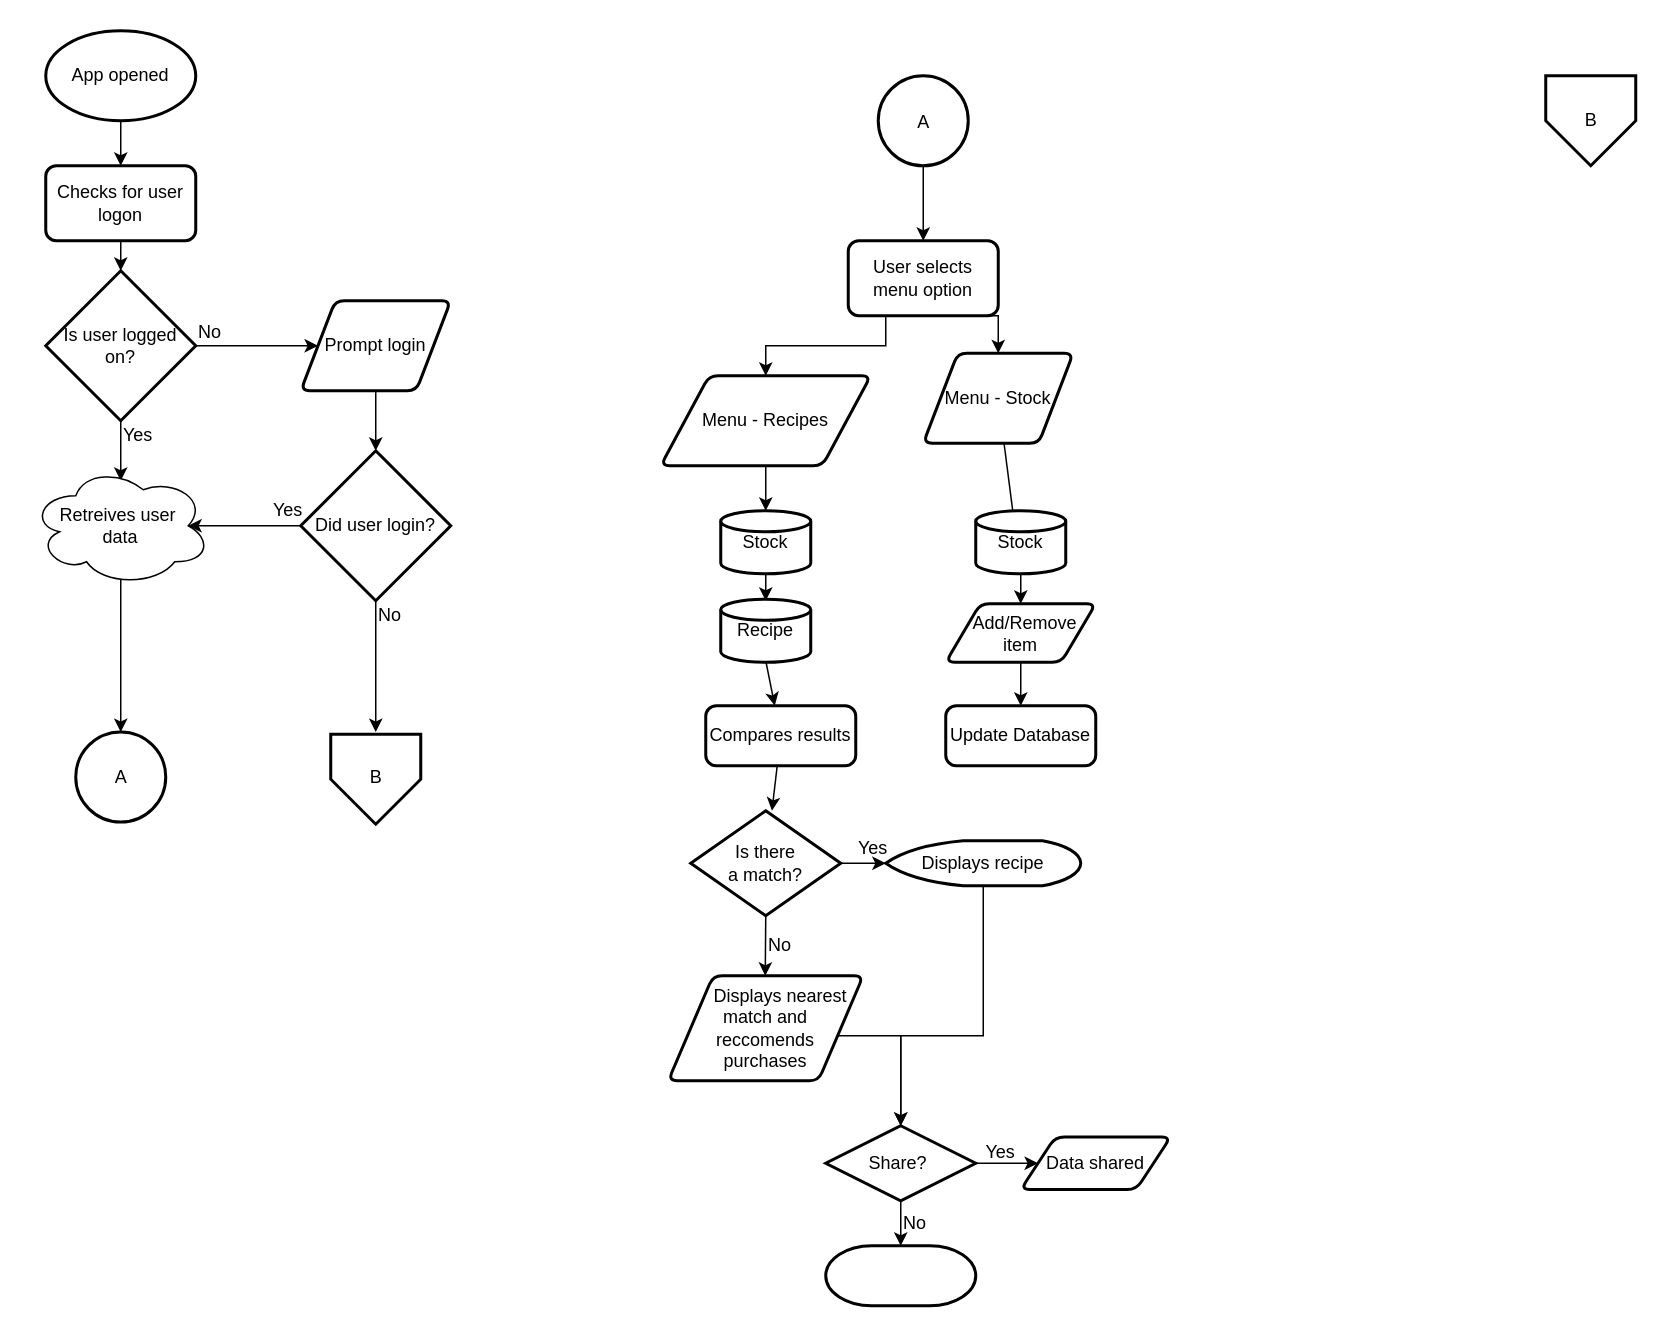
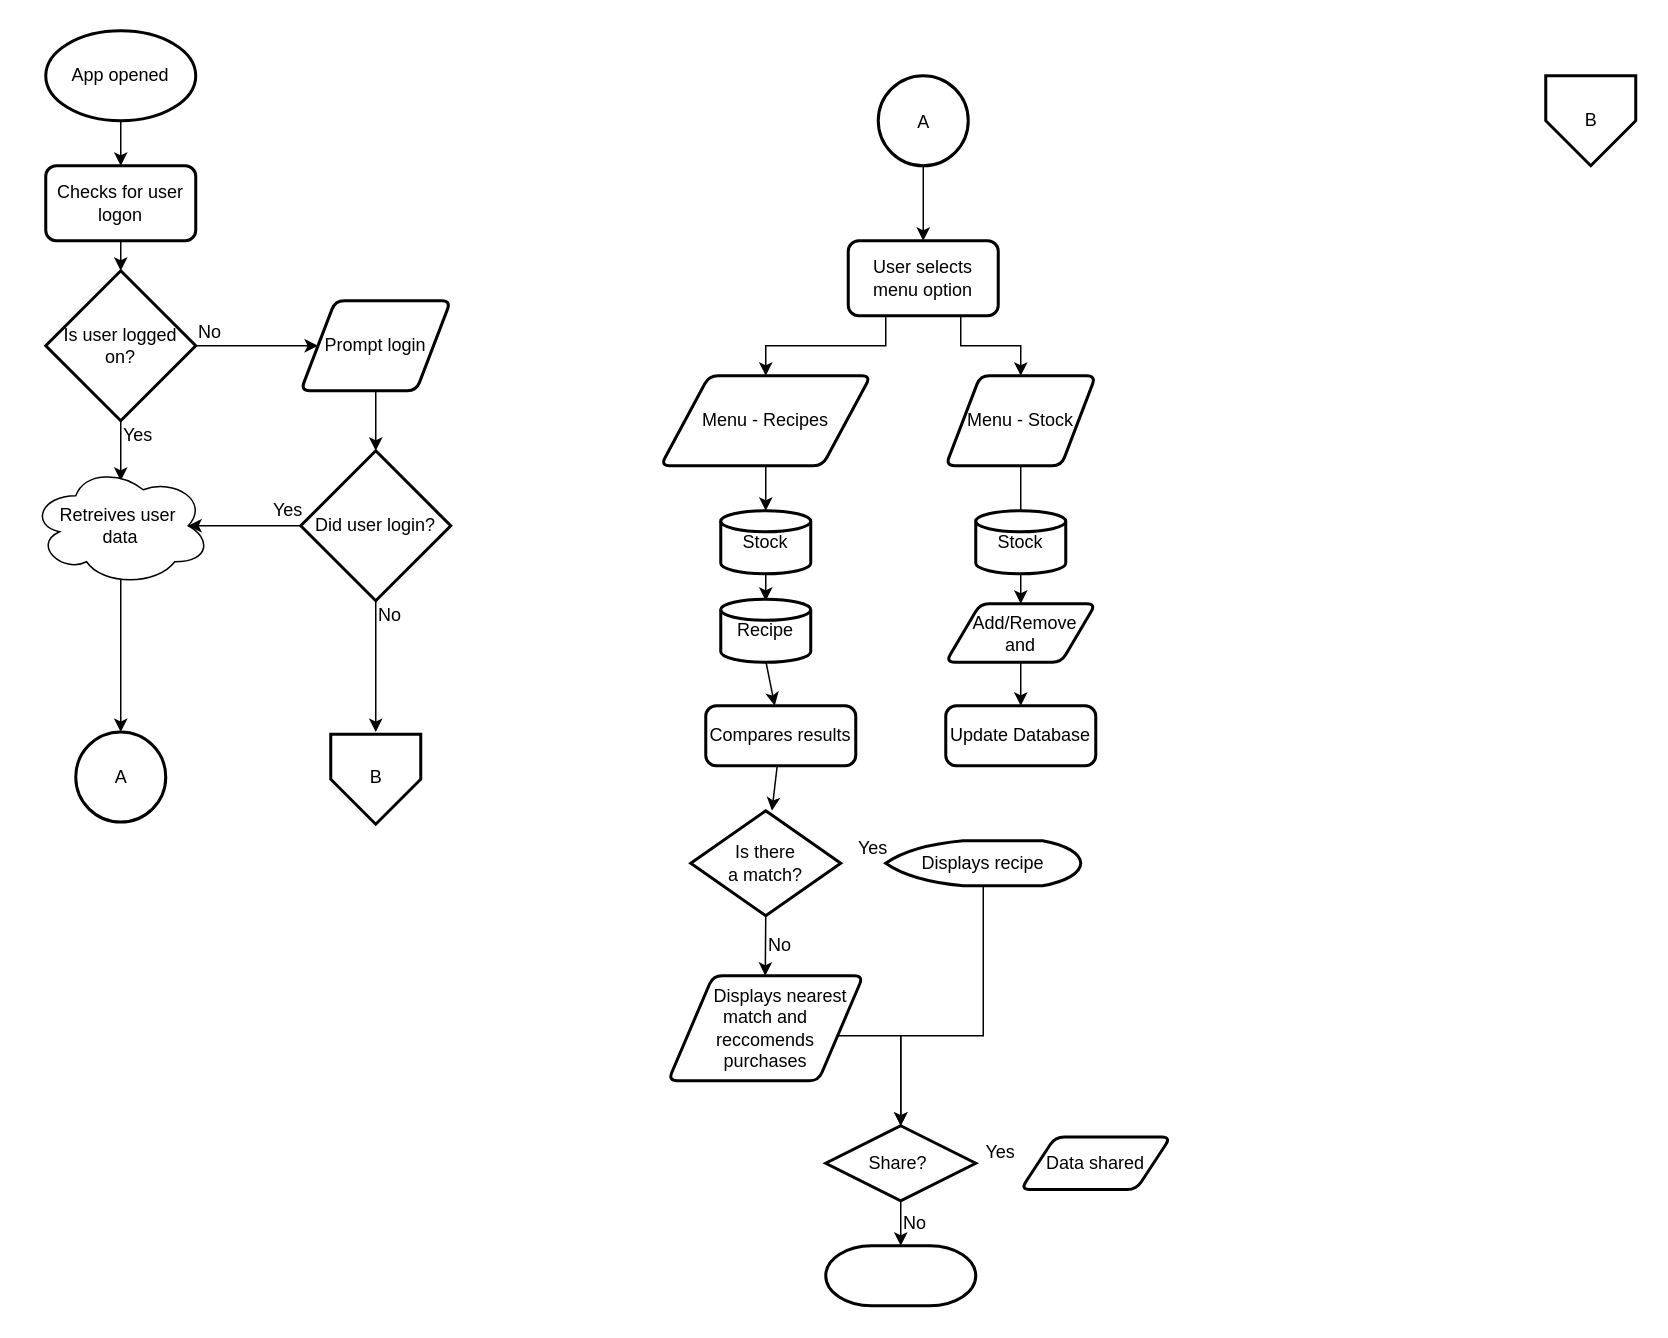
(998, 398) -> (1021, 421)
(1021, 634) -> (1021, 634)
(858, 863) -> none
(995, 1163) -> none
